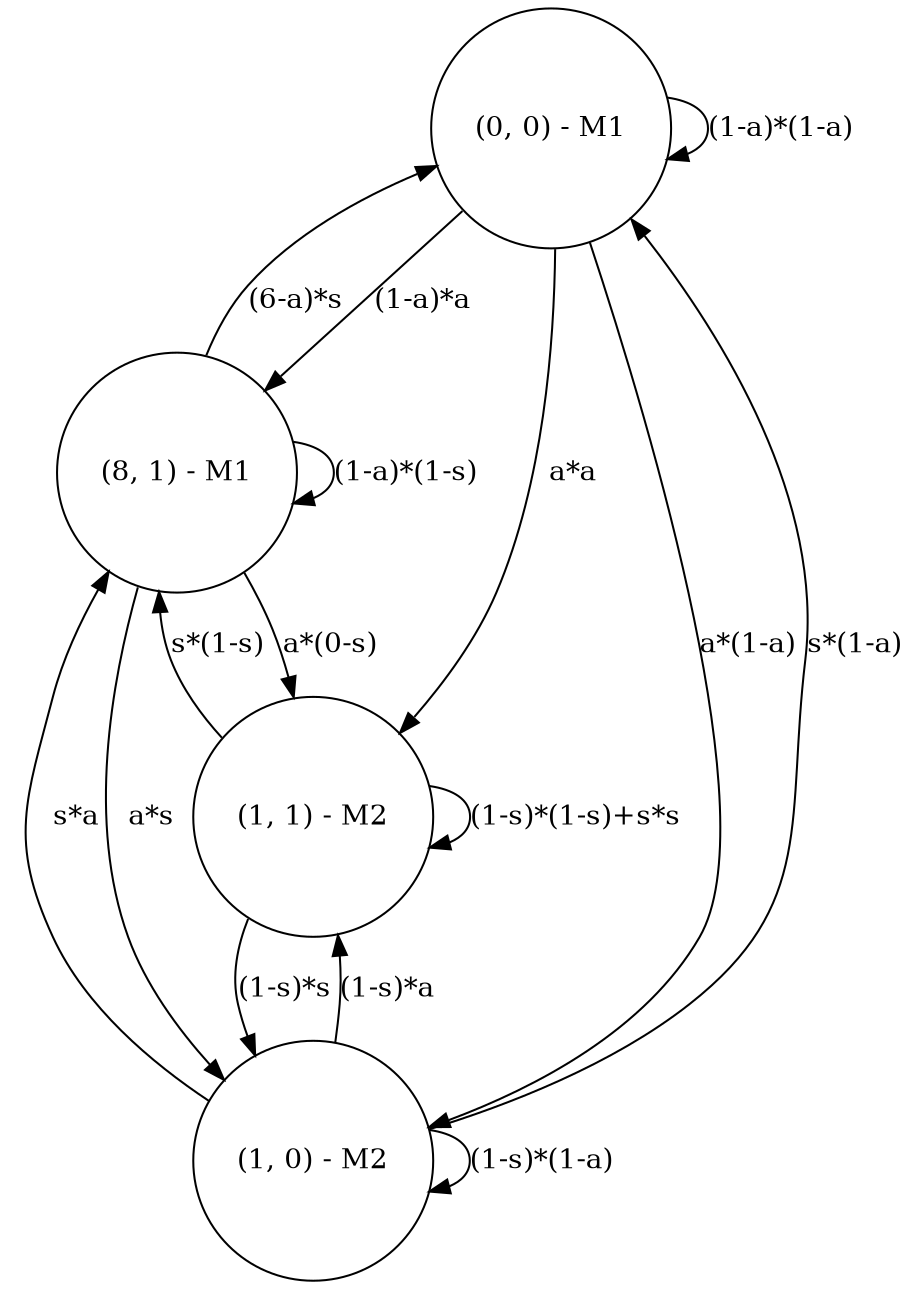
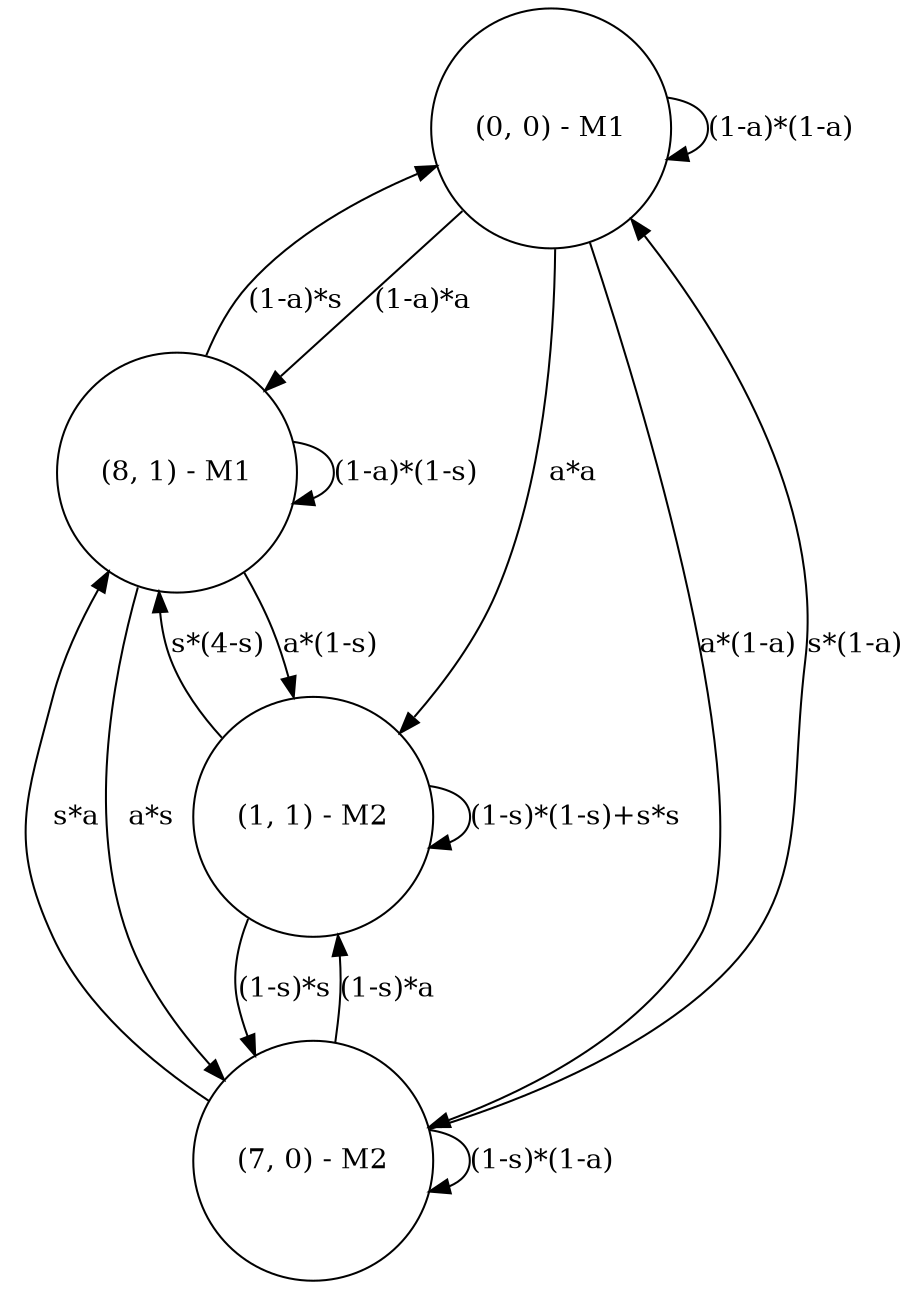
(296, 301) -> (296, 301)
(218, 645) -> (218, 645)
(331, 645) -> (331, 645)
(313, 1161) -> (313, 1161)
